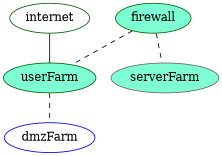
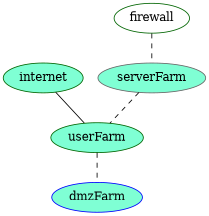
(50, 18) -> (43, 78)
(153, 18) -> (152, 18)
(102, 48) -> (124, 108)
(50, 138) -> (97, 197)
